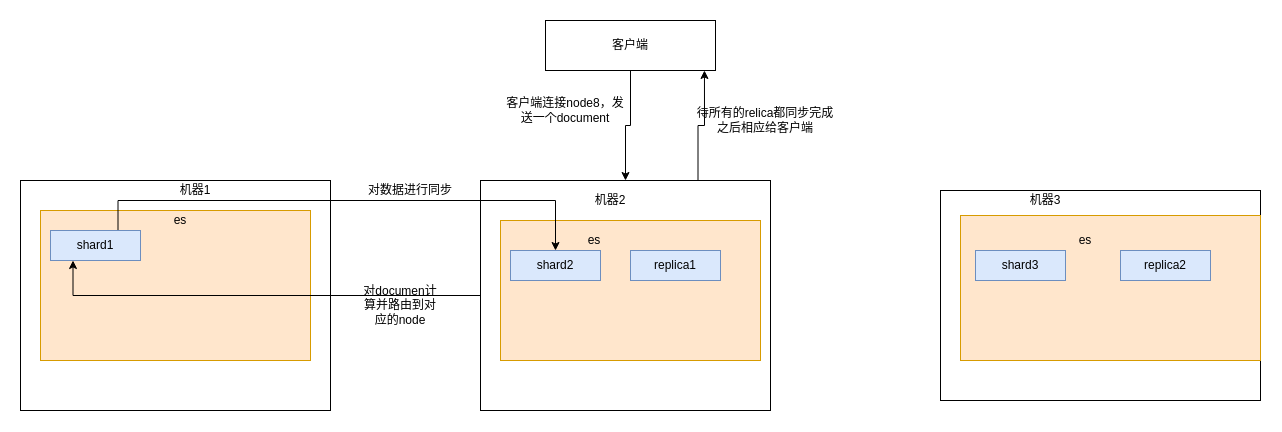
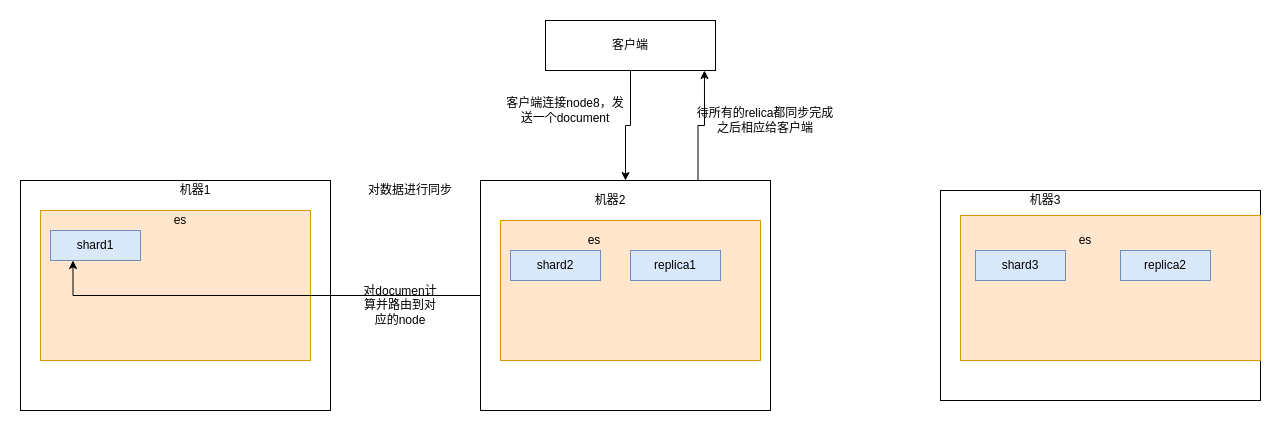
(343, 201) -> none
